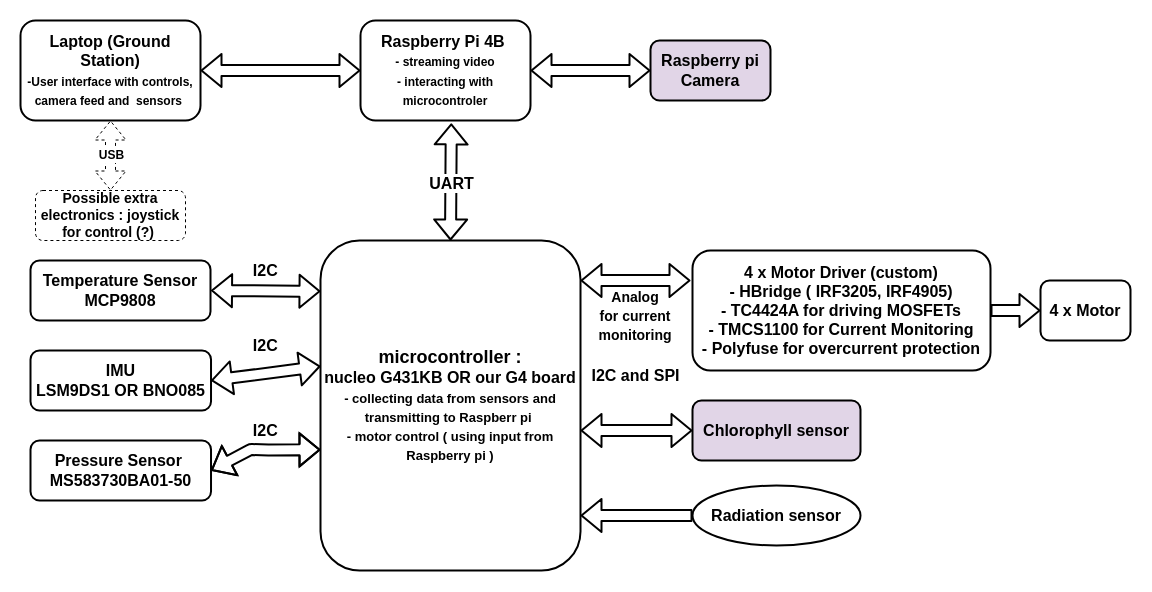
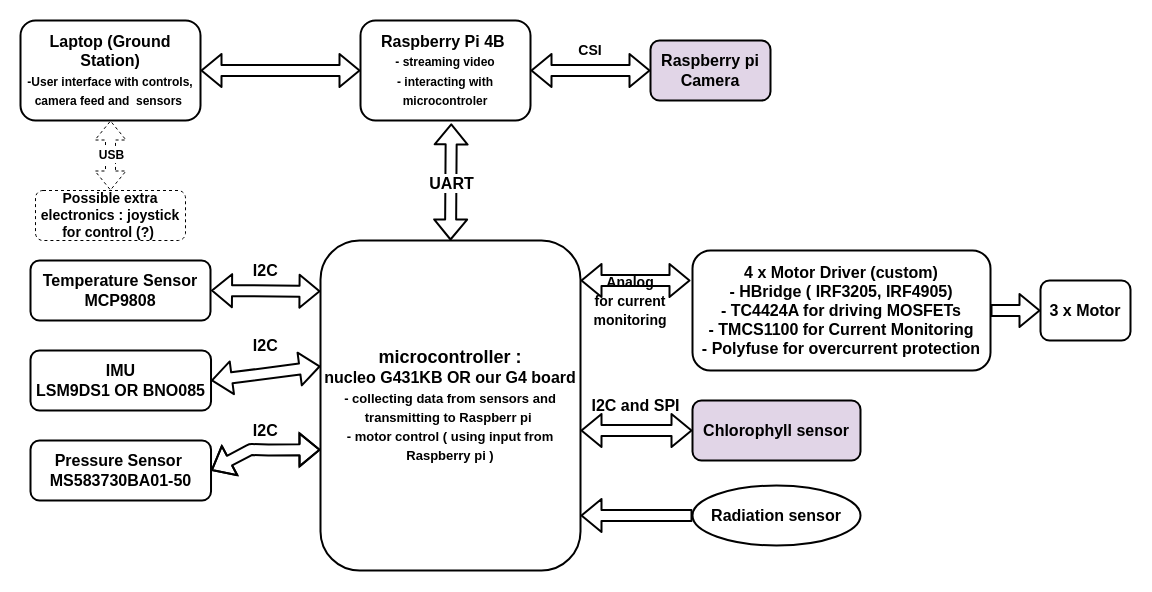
none -> (591, 51)
(1086, 311) -> (1086, 311)
(636, 316) -> (631, 301)
(636, 376) -> (636, 406)
